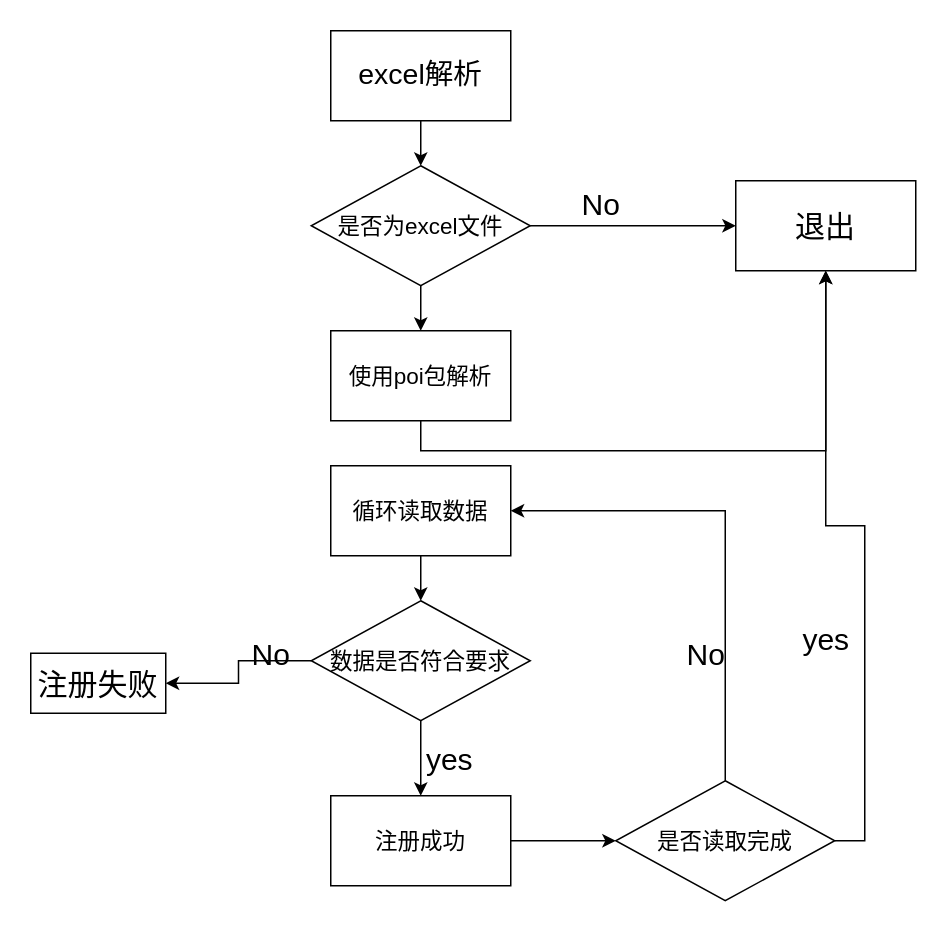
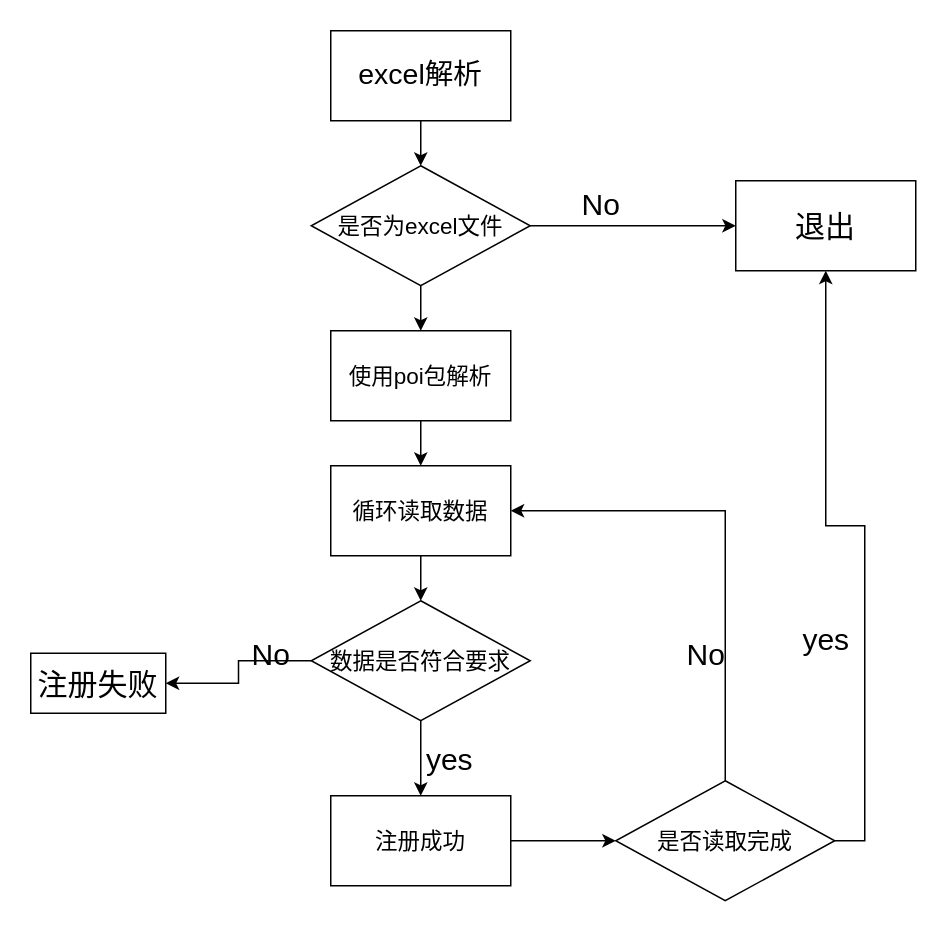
(620, 451) -> (421, 452)
